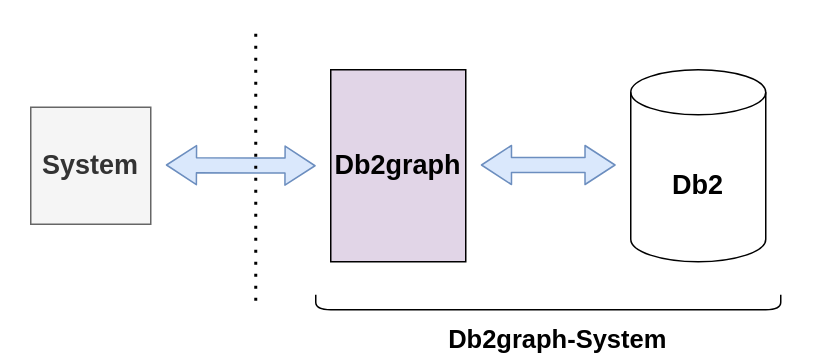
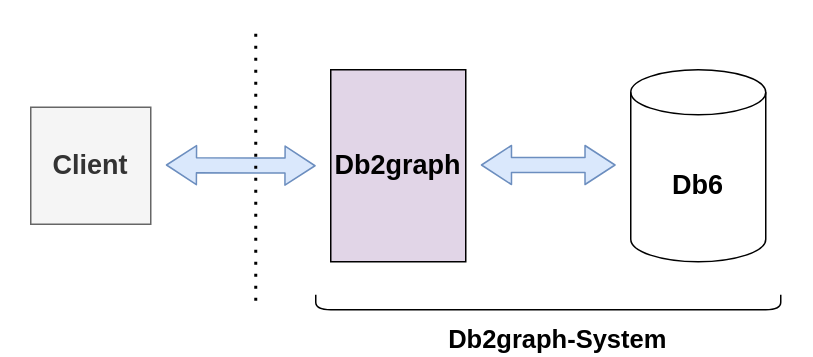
(91, 166) -> (91, 166)
(698, 185) -> (698, 185)
